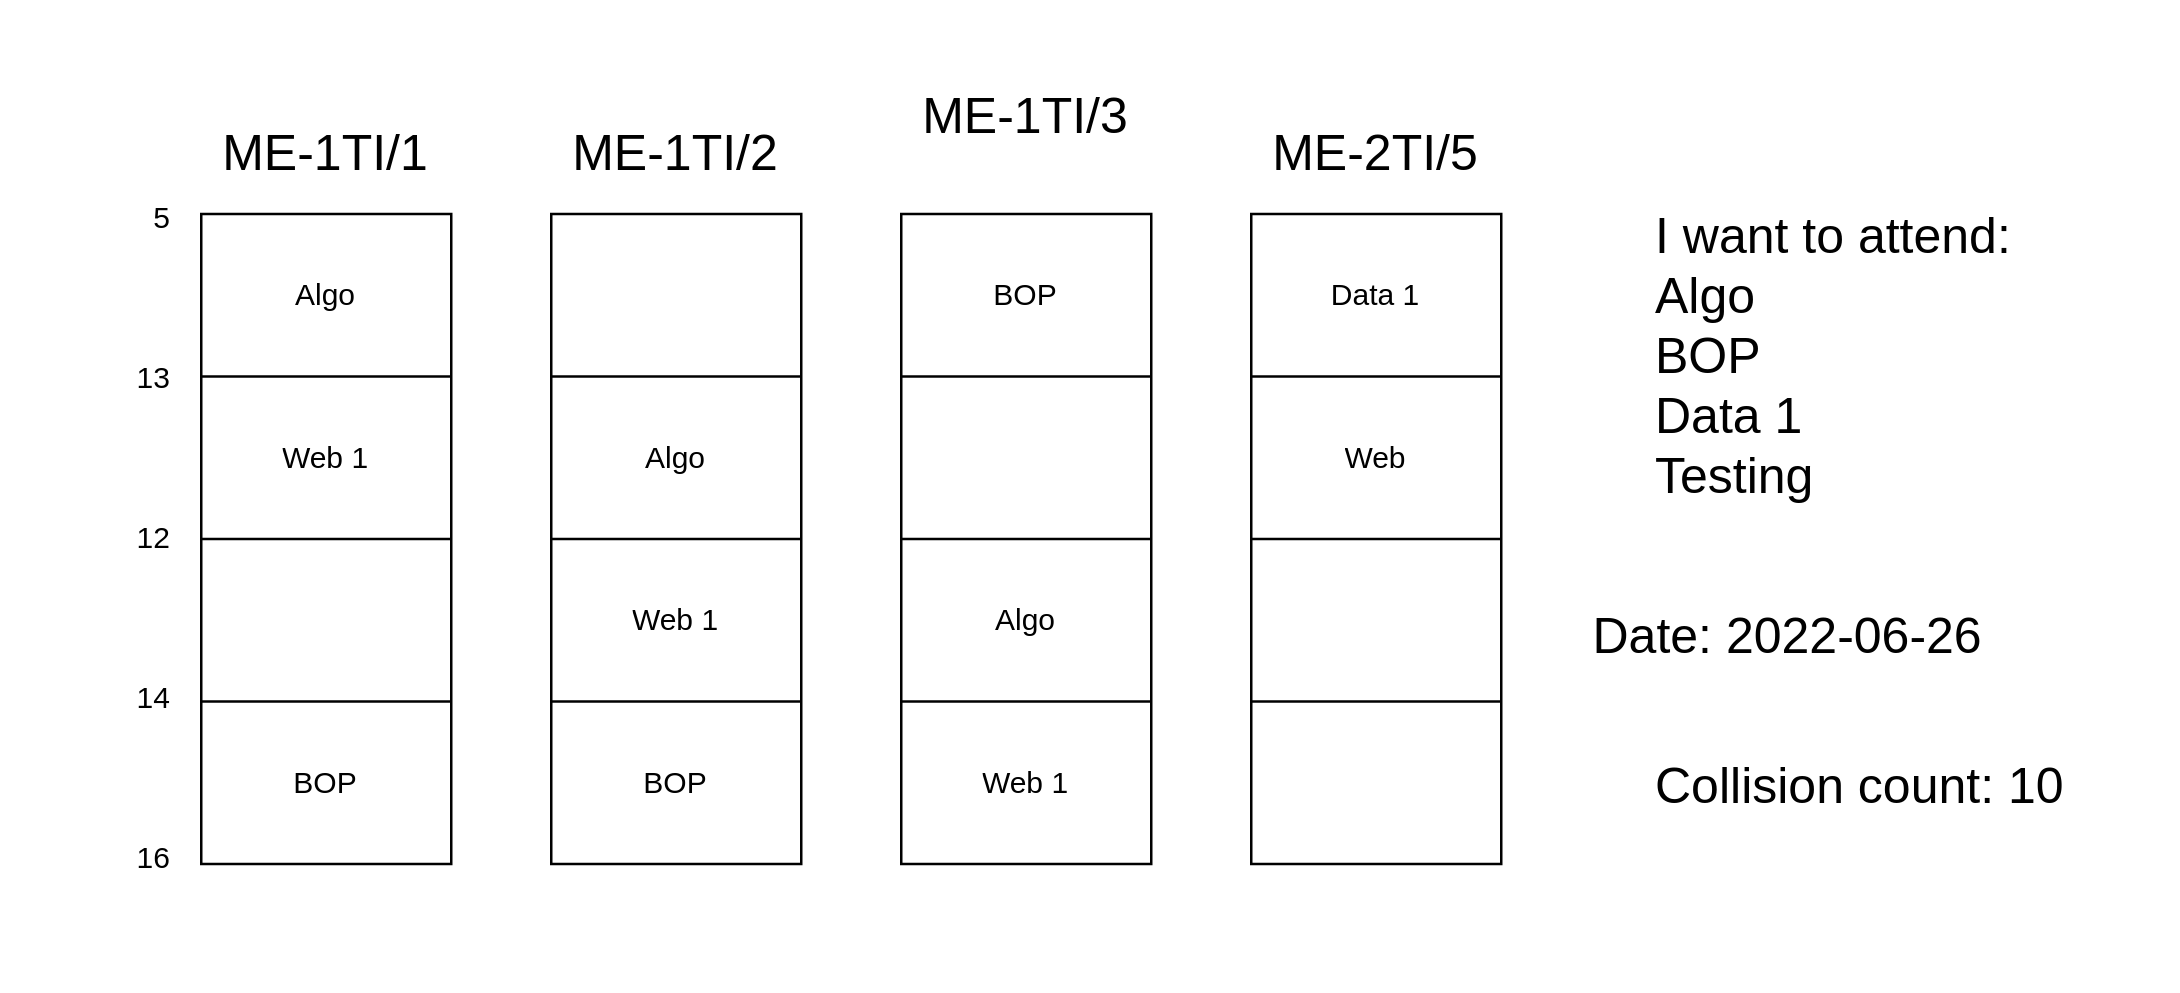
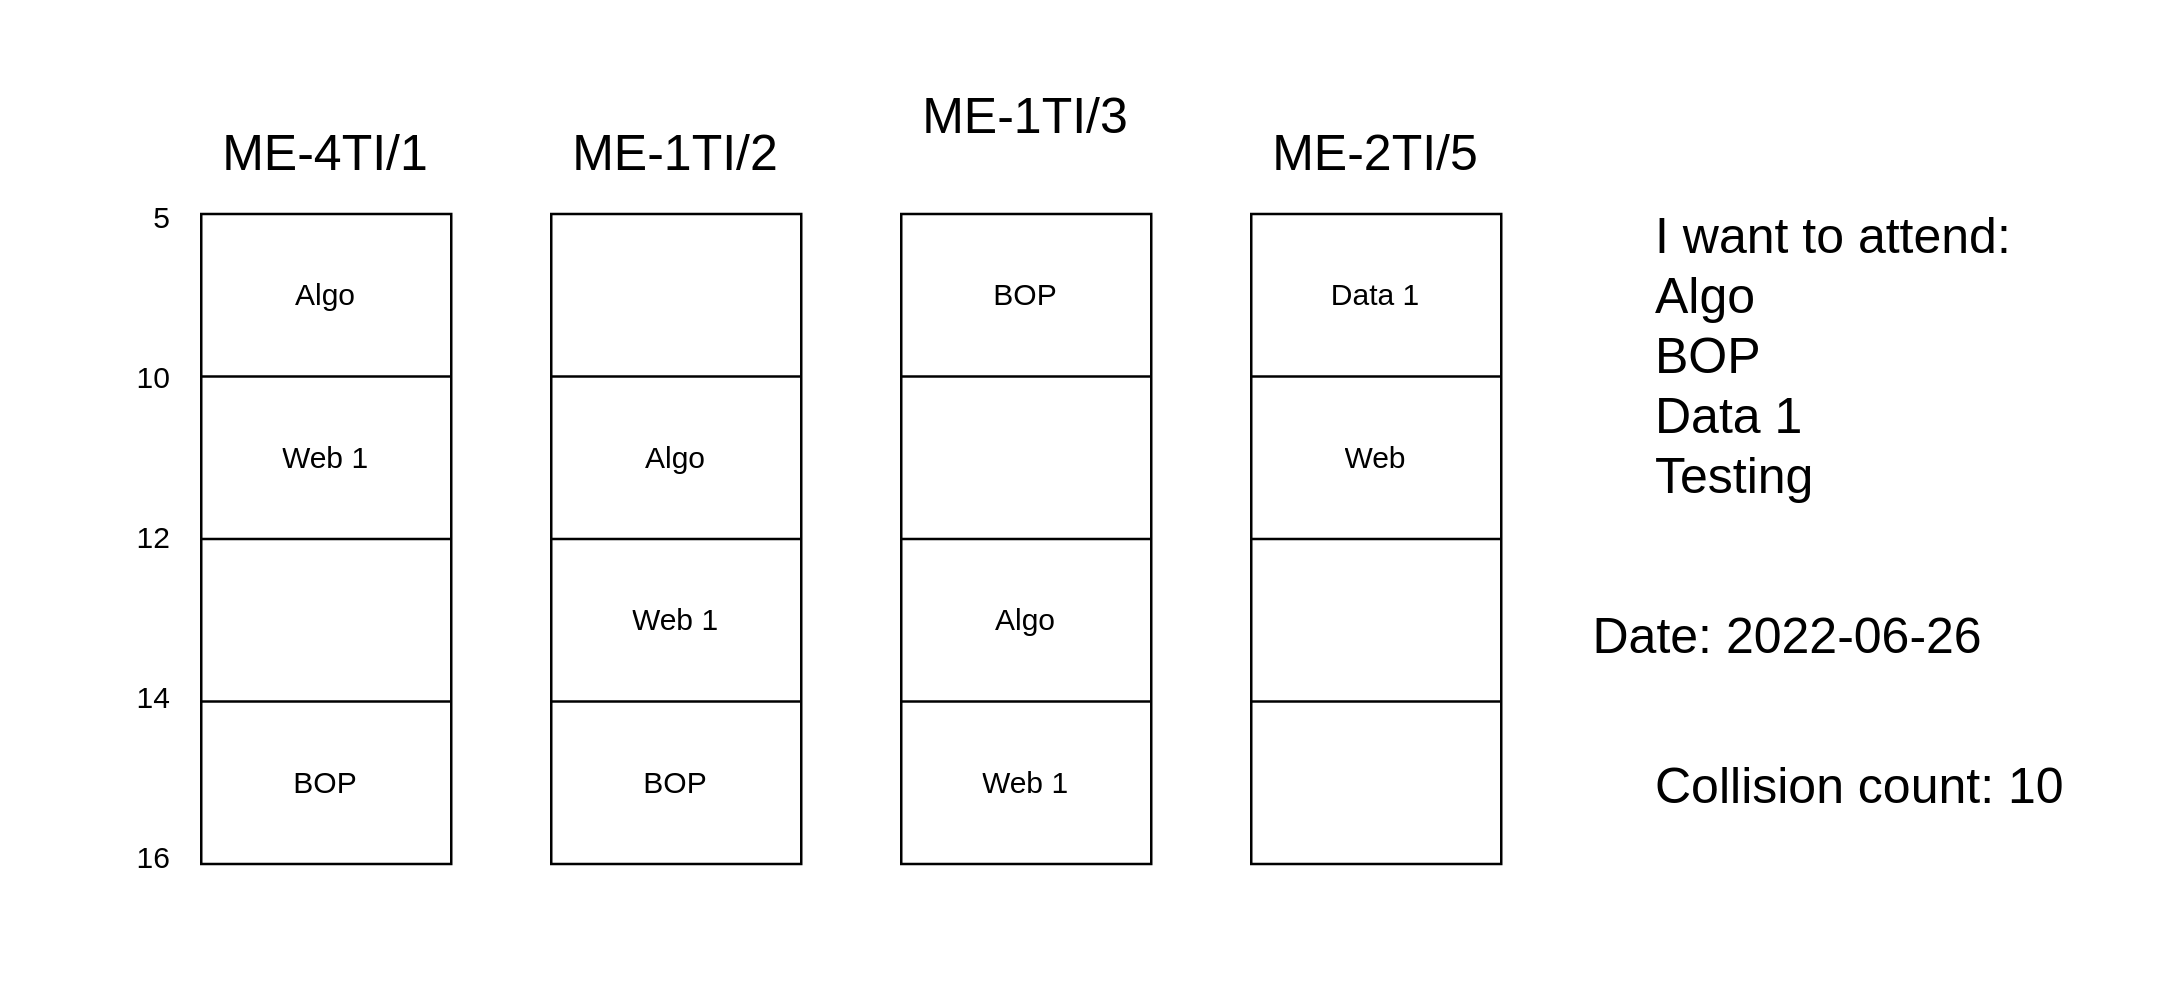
(326, 151) -> (326, 151)
(154, 379) -> (154, 379)
